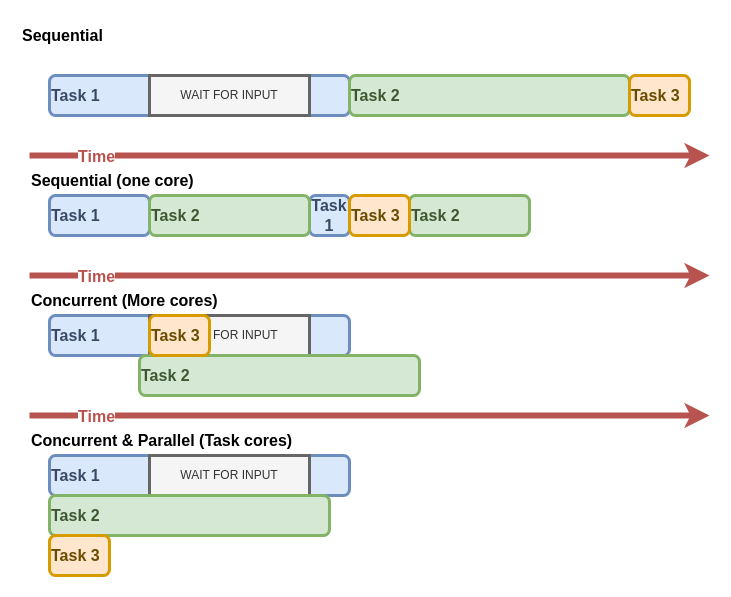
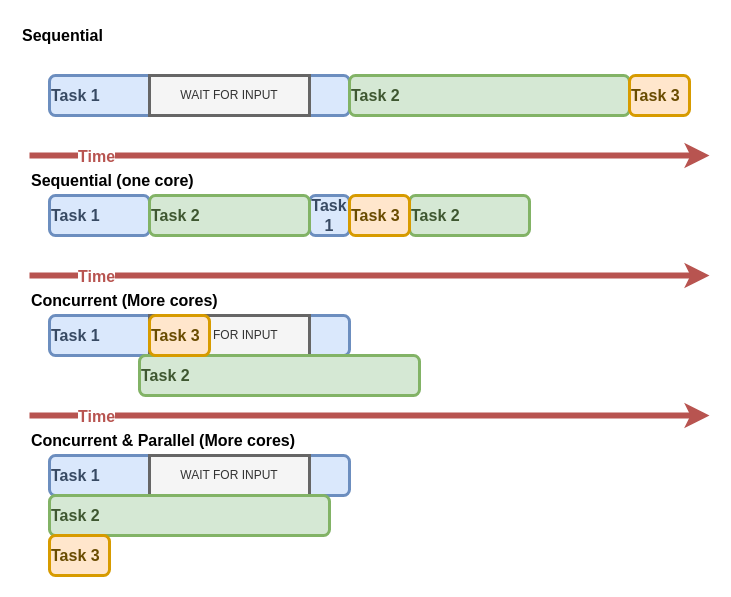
(169, 441) -> (169, 441)
